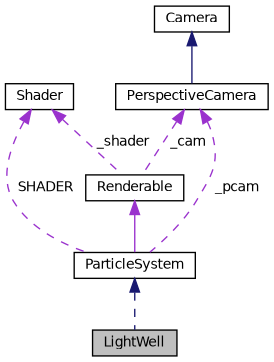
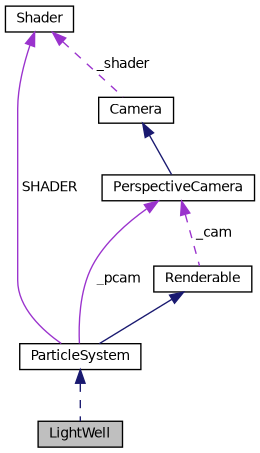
(92, 147) -> (93, 69)
(200, 194) -> (92, 266)
(16, 204) -> (18, 202)
(135, 234) -> (136, 321)
